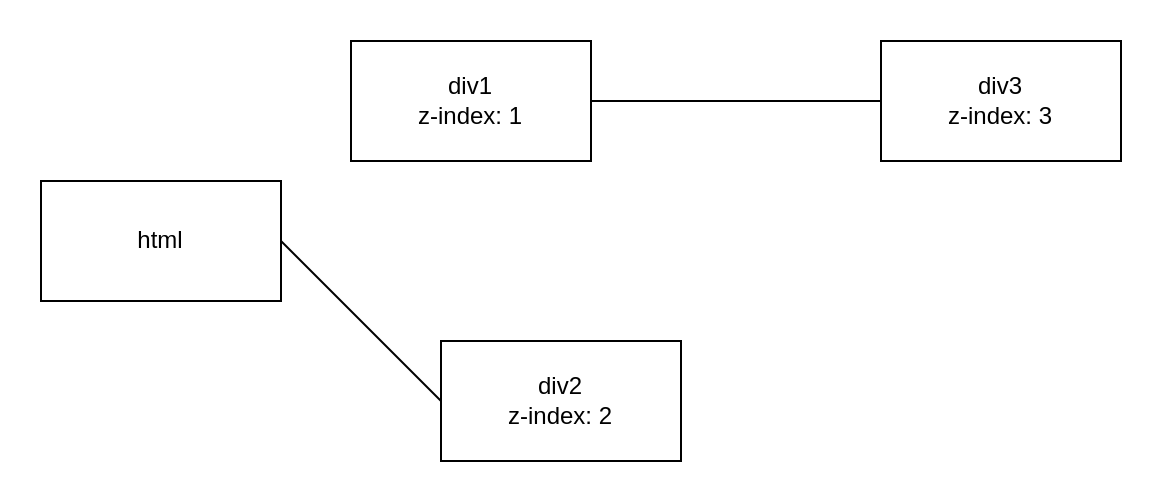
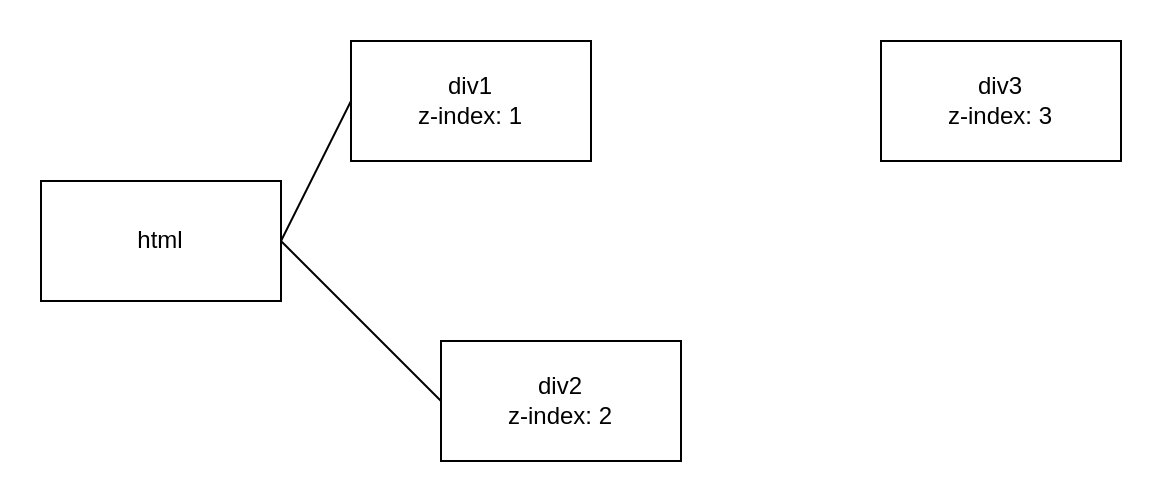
(736, 101) -> none
none -> (316, 171)
